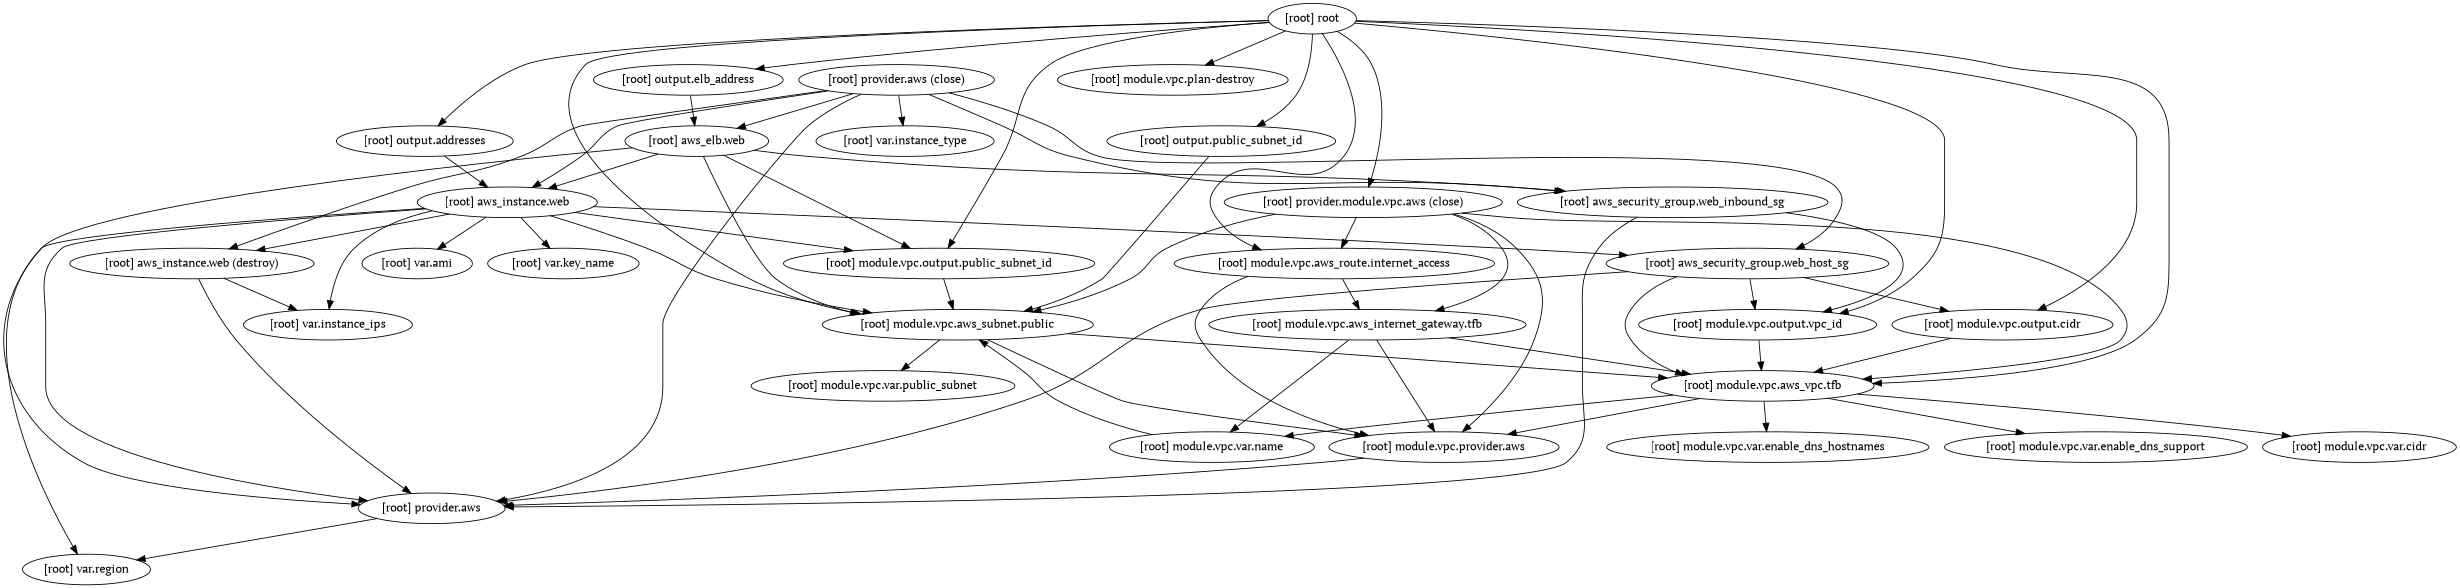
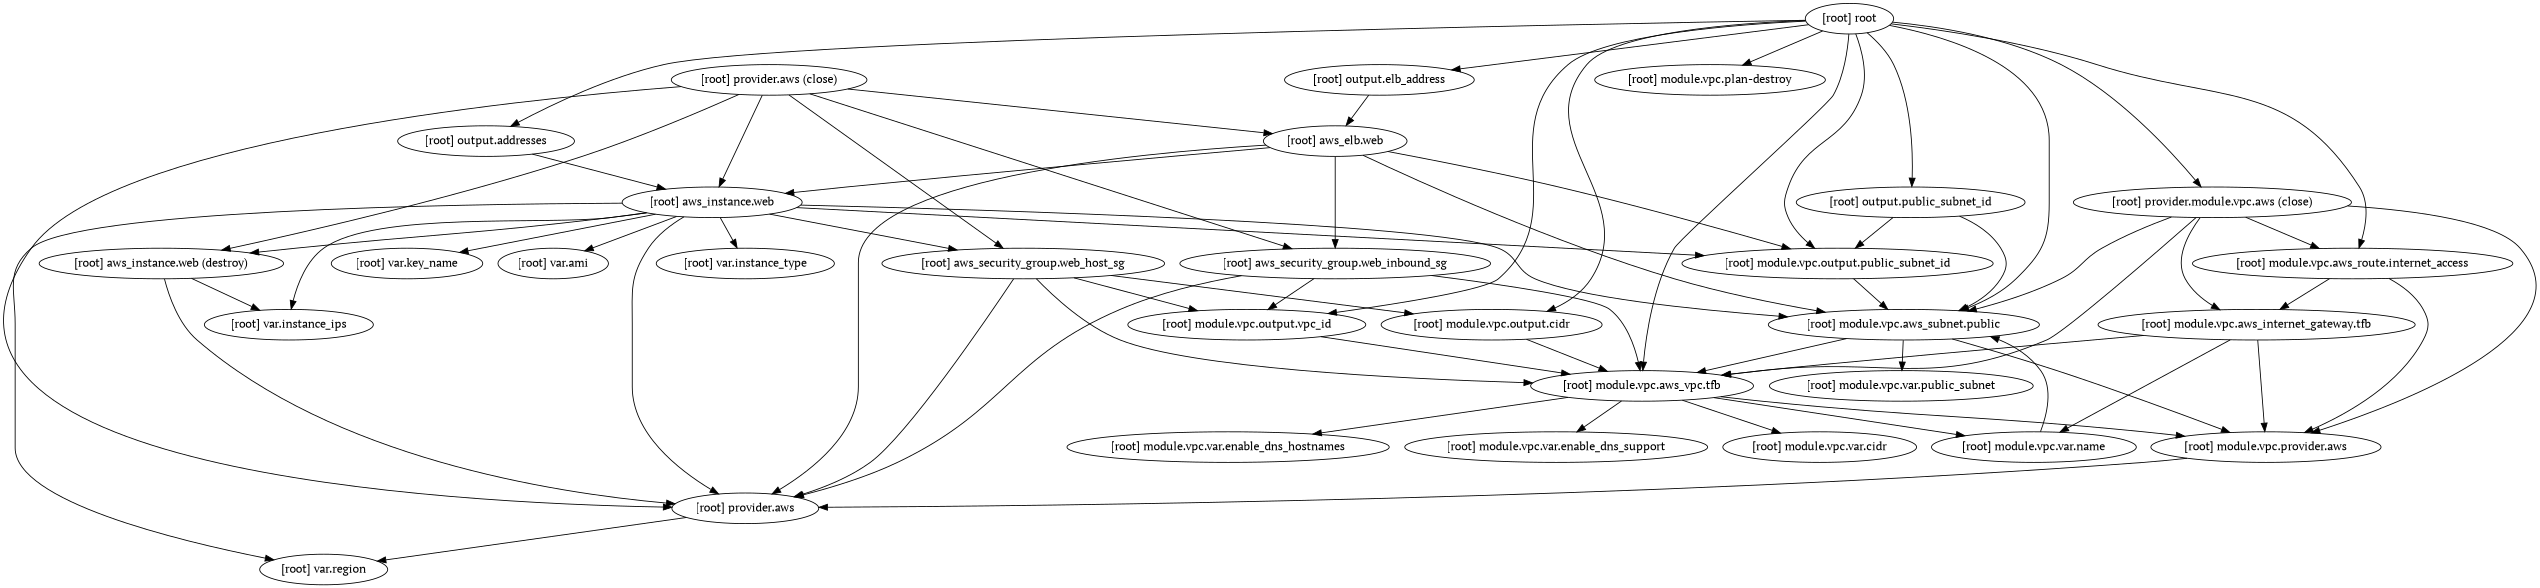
(900, 106) -> (727, 229)
none -> (1878, 230)
none -> (1552, 293)
